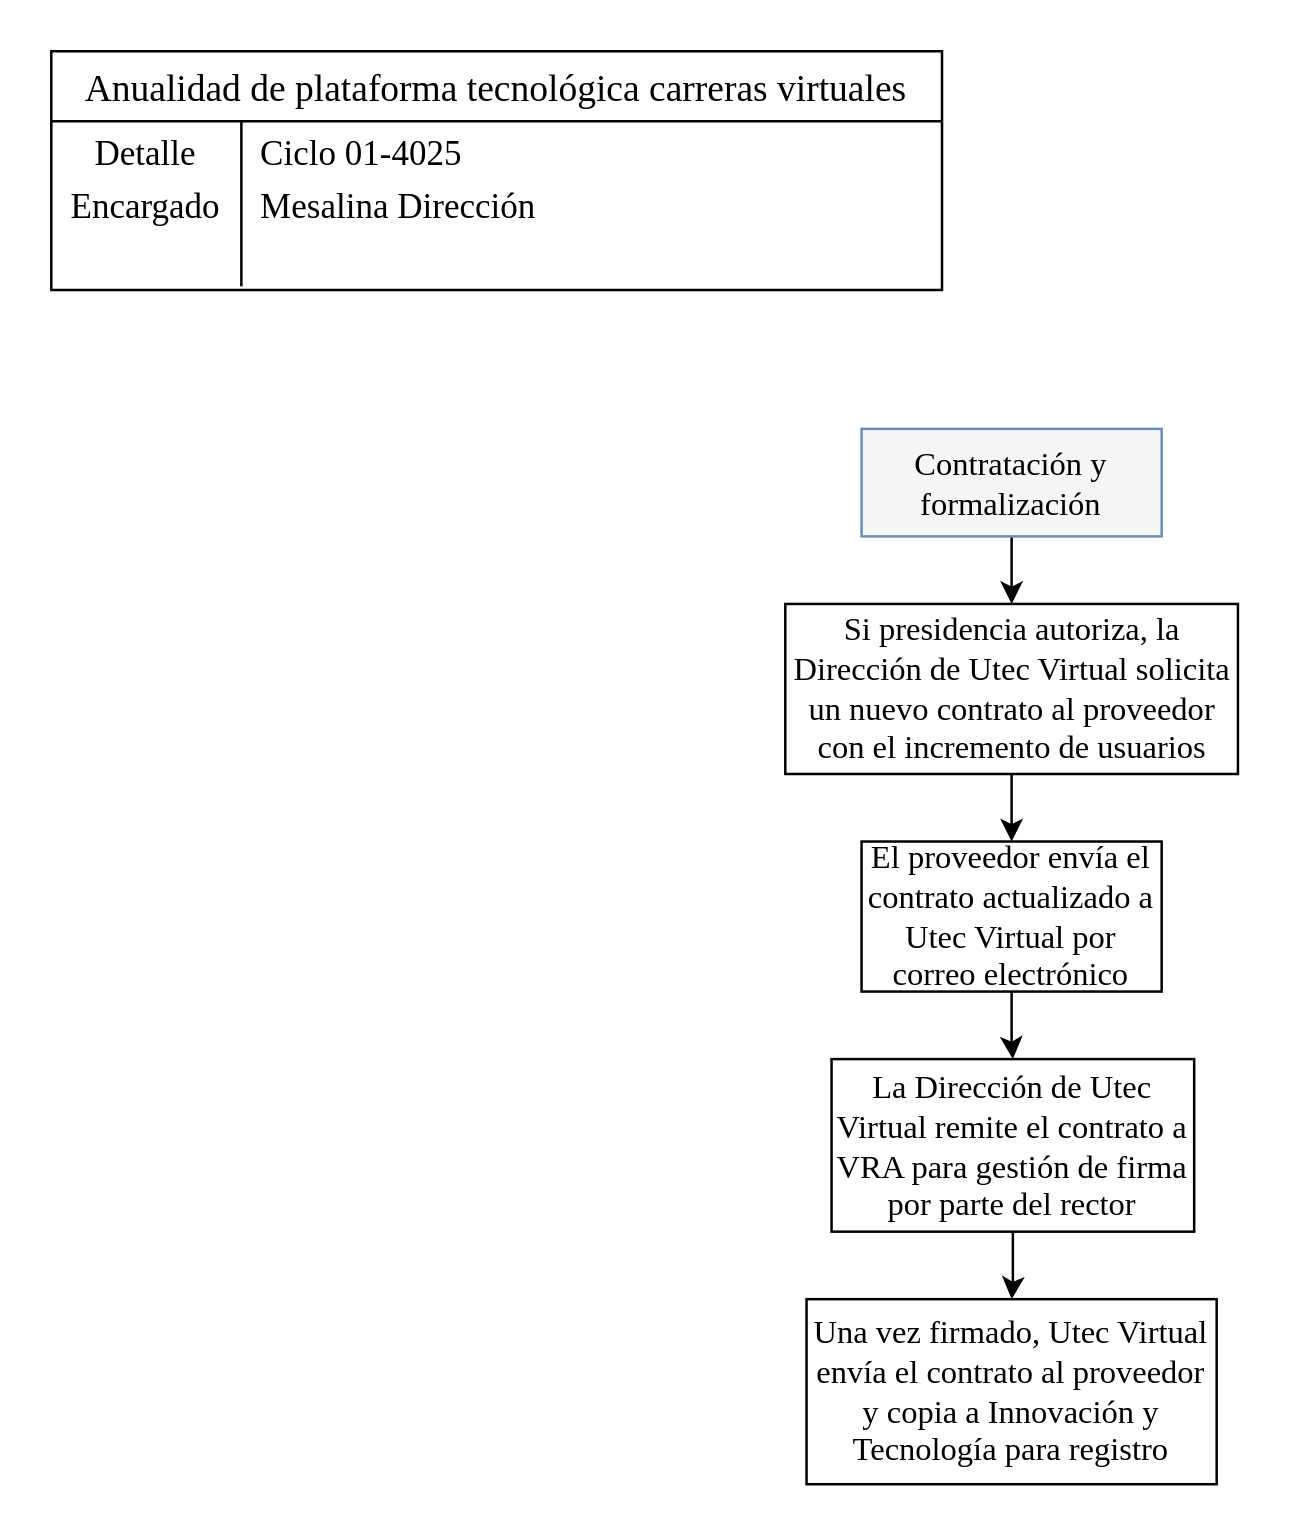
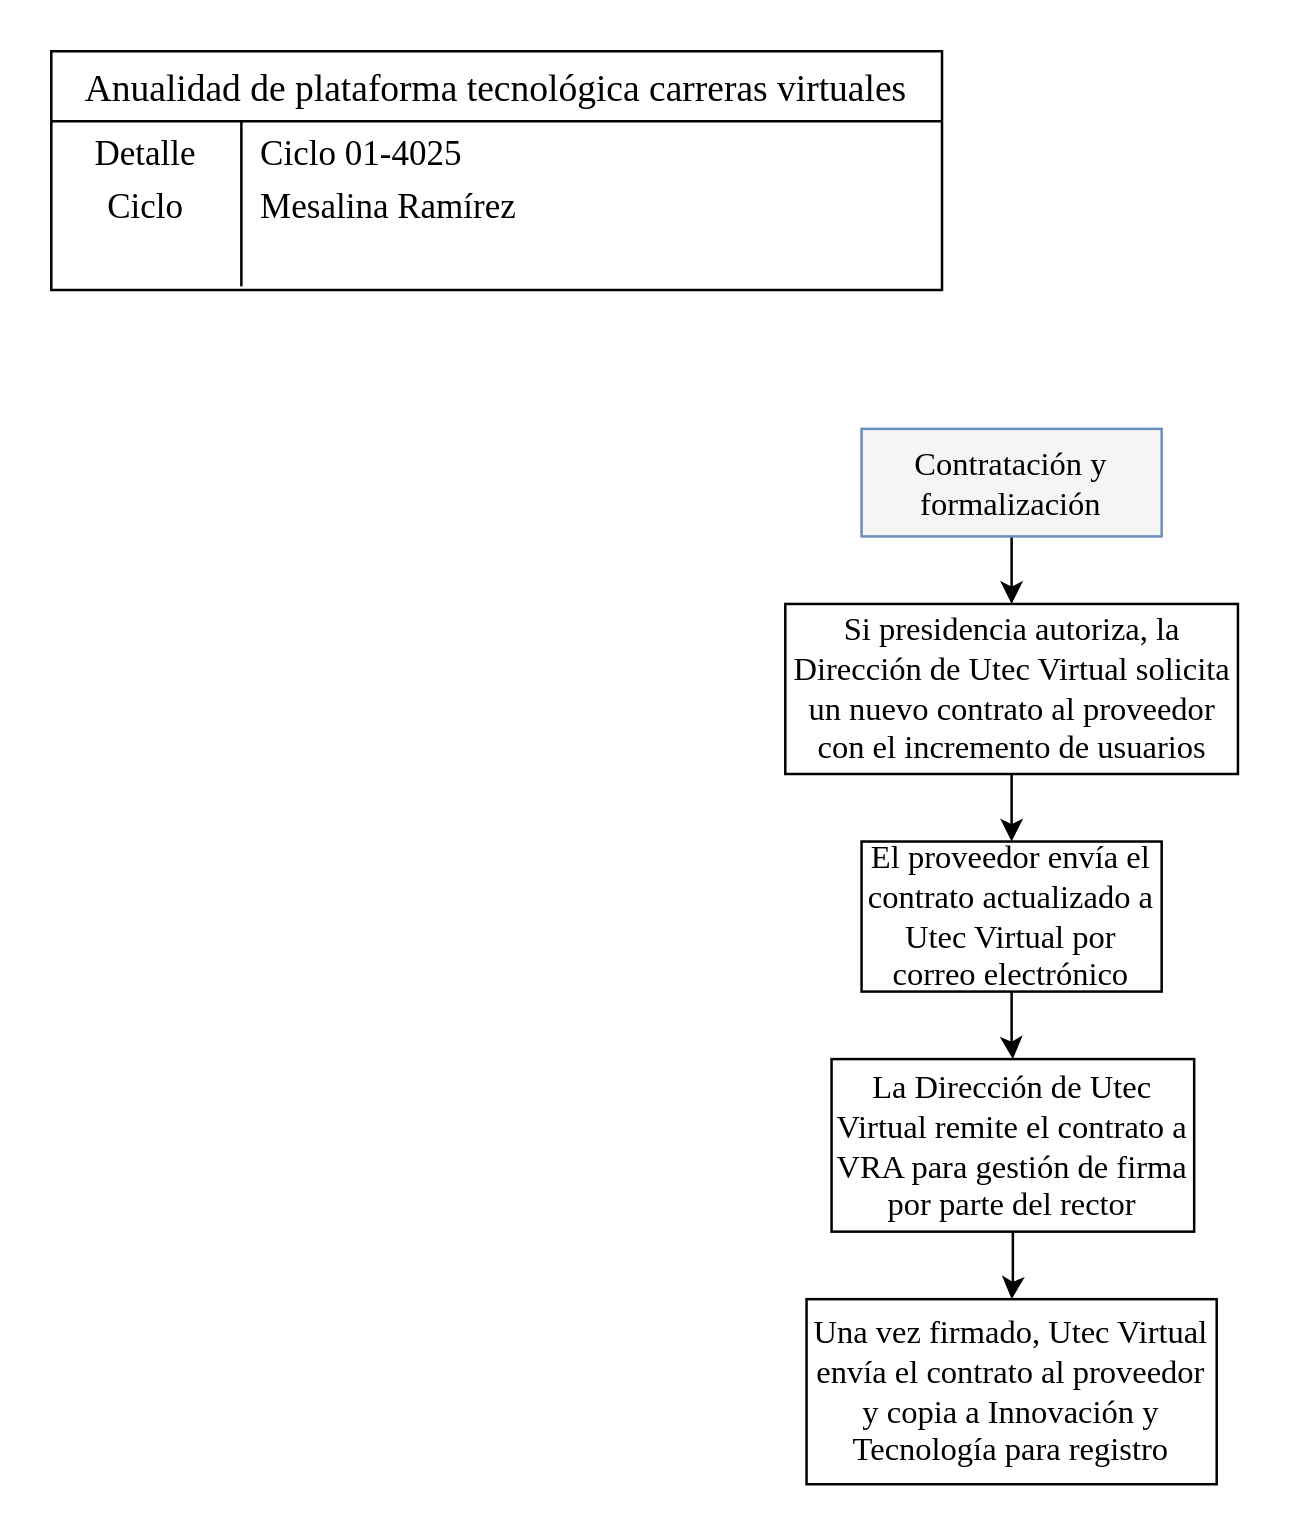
(146, 204) -> (146, 204)
(437, 204) -> (425, 204)
